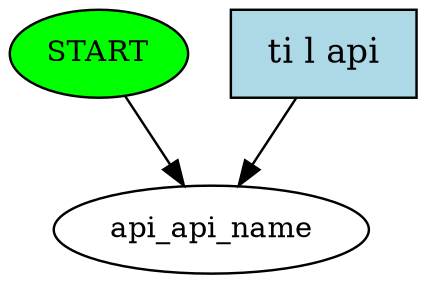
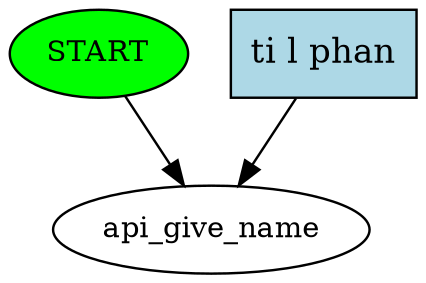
(324, 54) -> (324, 54)
(211, 230) -> (211, 230)
